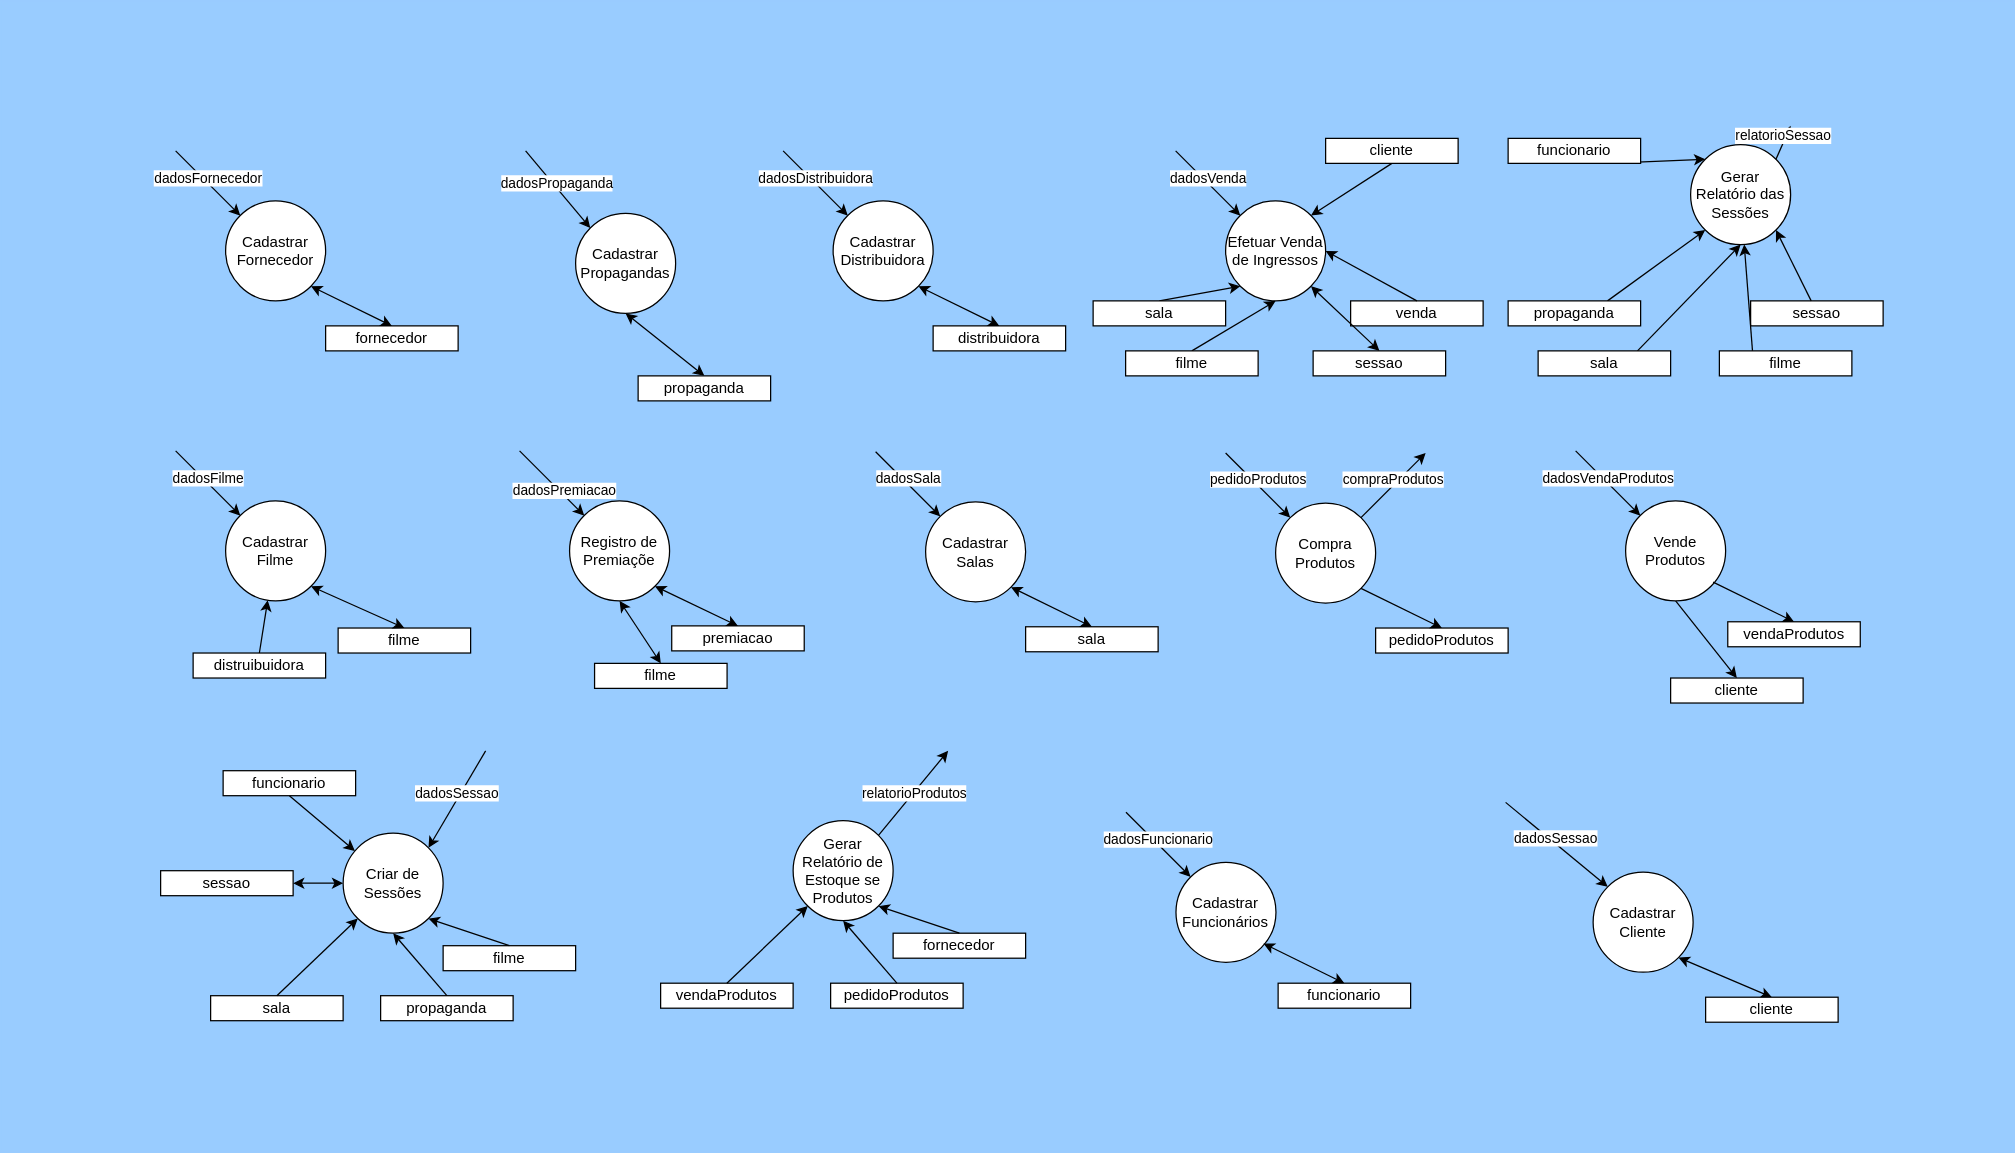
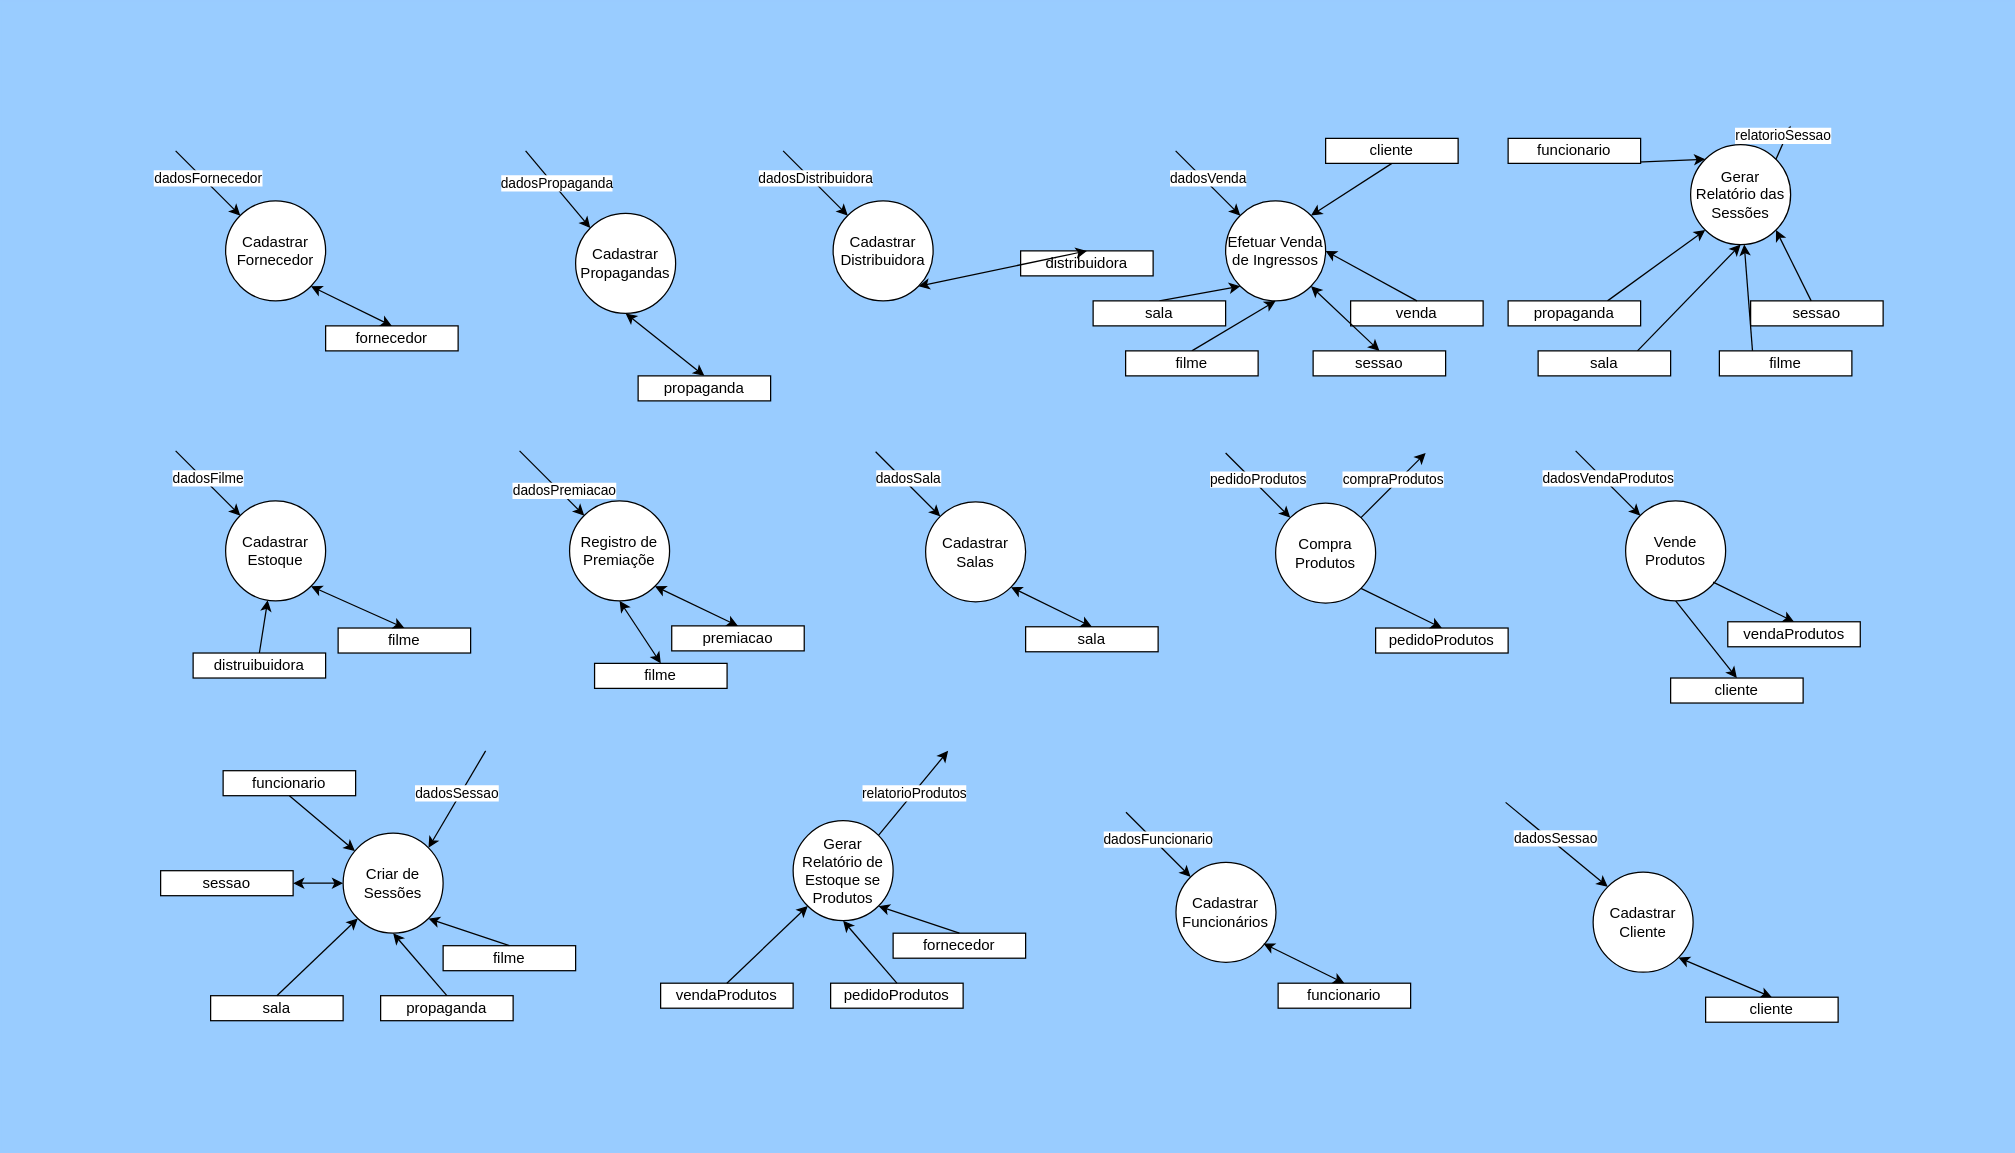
(999, 338) -> (1087, 263)
(276, 551) -> (276, 551)
